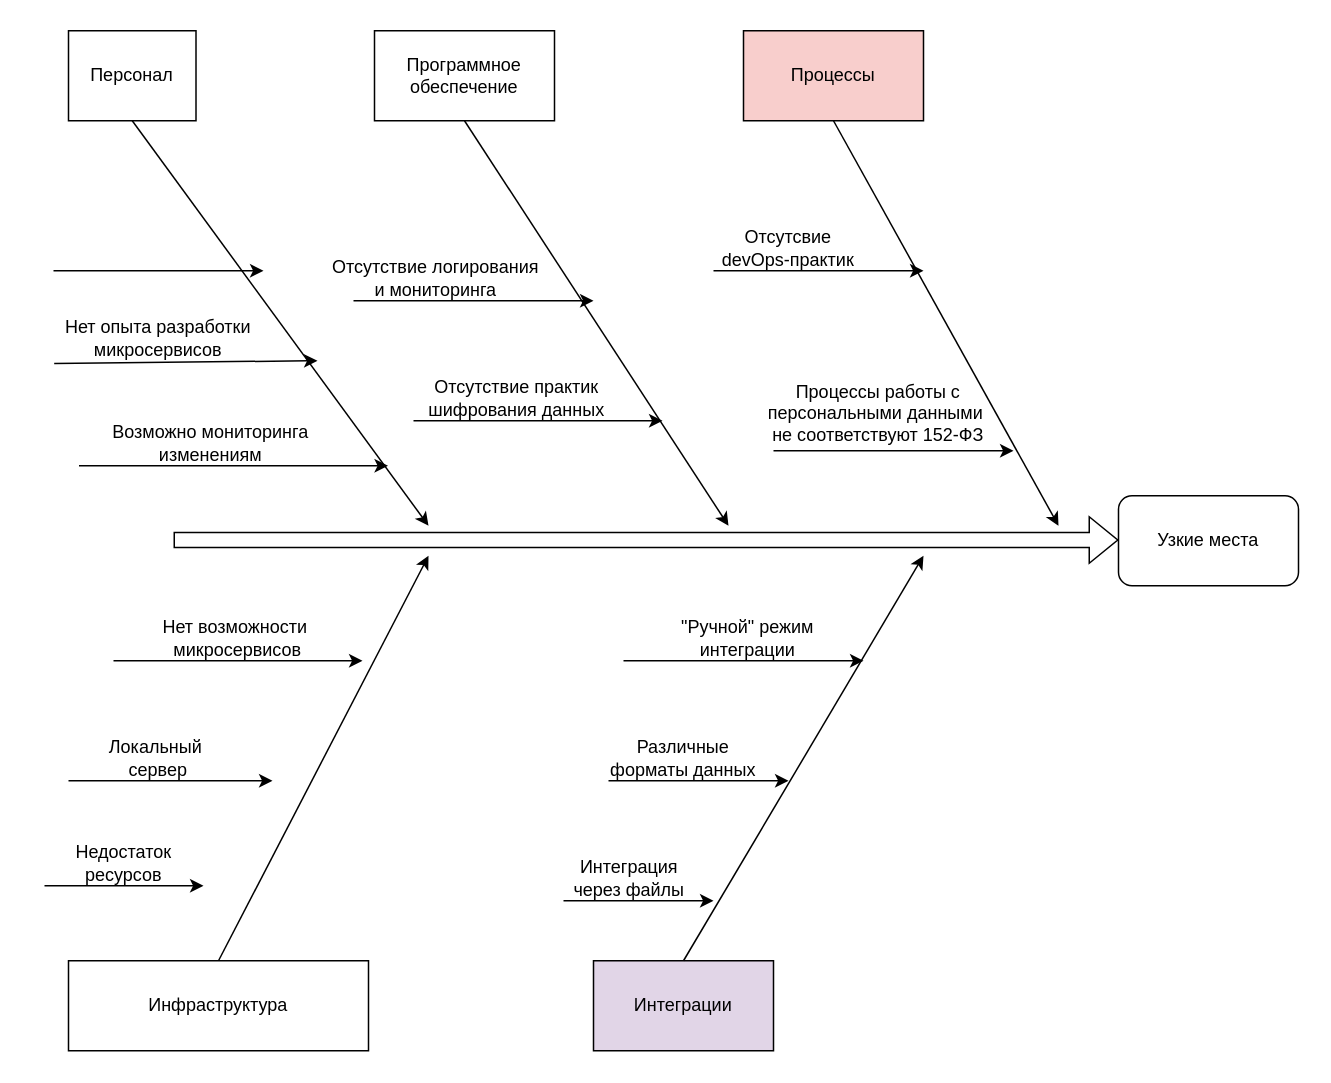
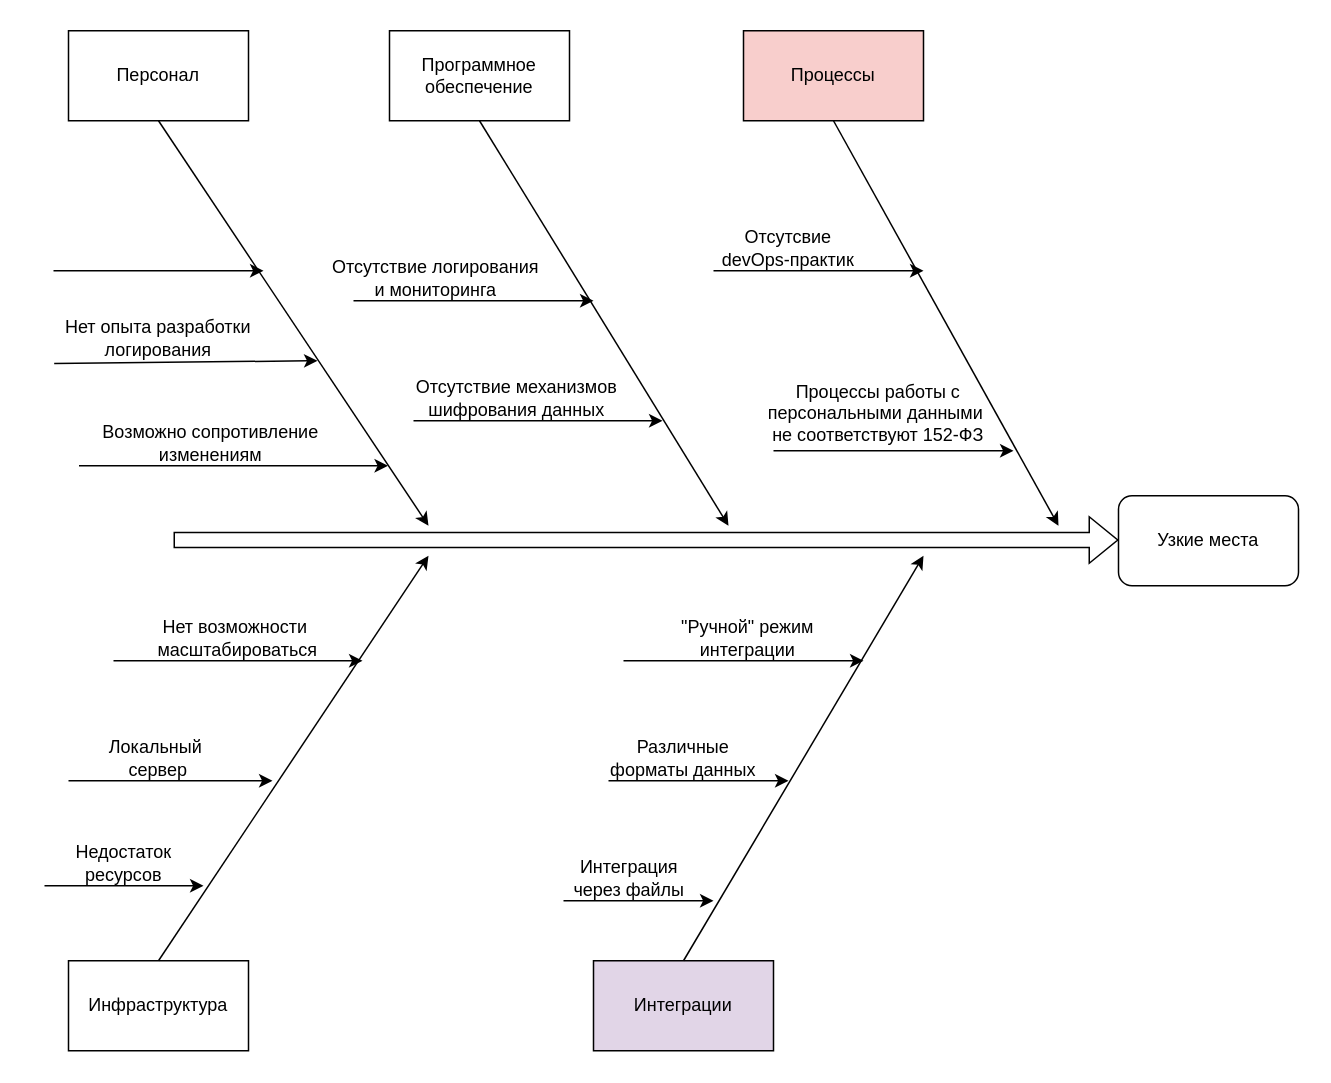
(132, 76) -> (158, 76)
(464, 76) -> (479, 76)
(158, 338) -> (158, 338)
(517, 398) -> (517, 398)
(211, 443) -> (211, 443)
(238, 638) -> (238, 638)
(218, 1006) -> (158, 1006)
